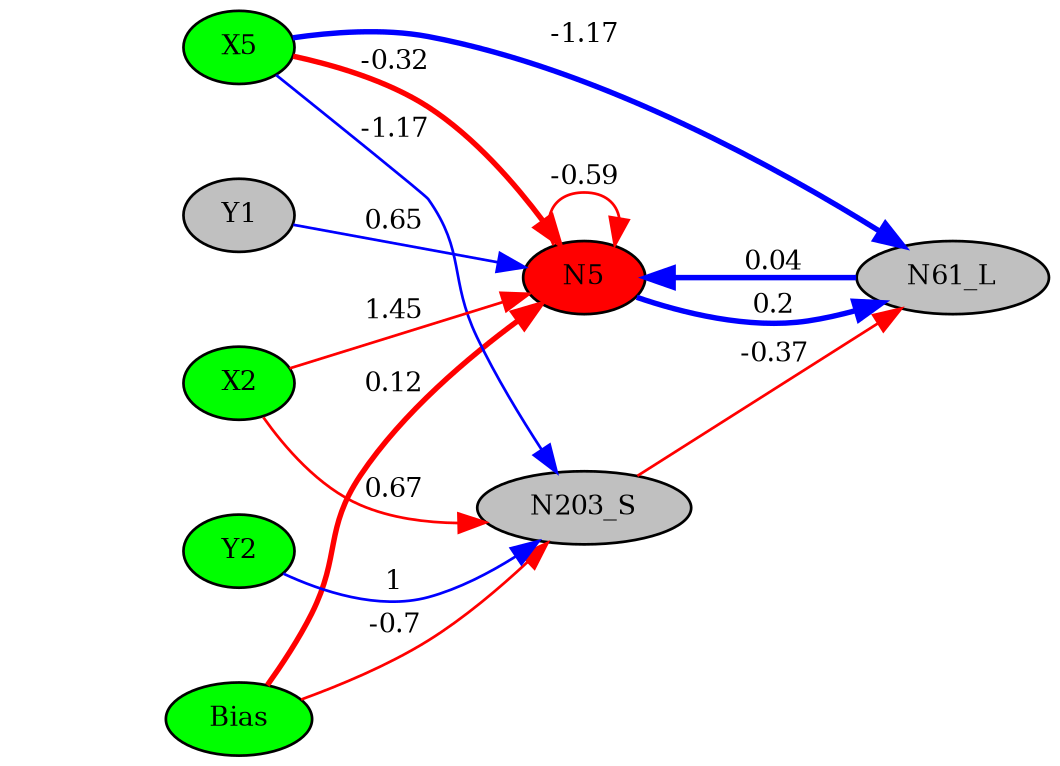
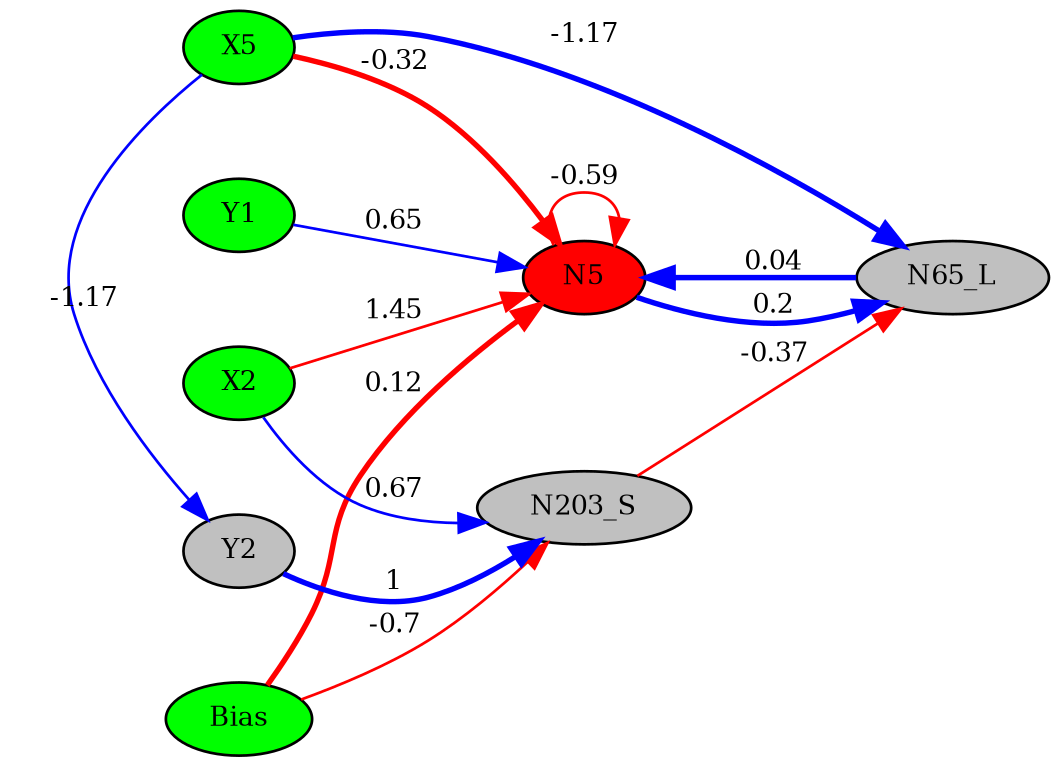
(239, 215) -> (239, 215)
(448, 235) -> (69, 281)
(953, 278) -> (953, 278)
(331, 489) -> (331, 489)
(239, 551) -> (239, 551)
(402, 601) -> (402, 601)
